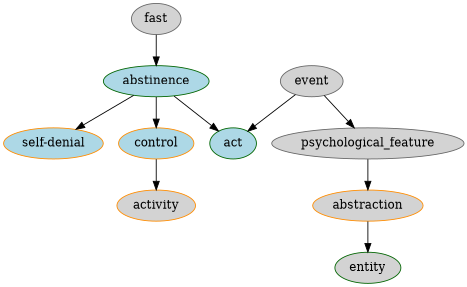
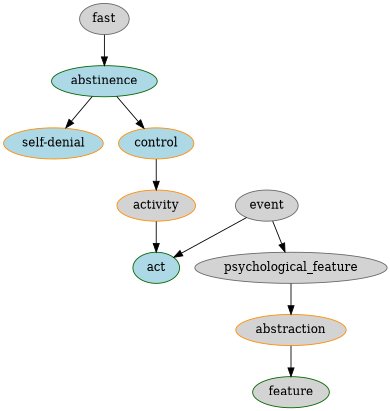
(193, 111) -> (156, 232)
(368, 268) -> (291, 392)
